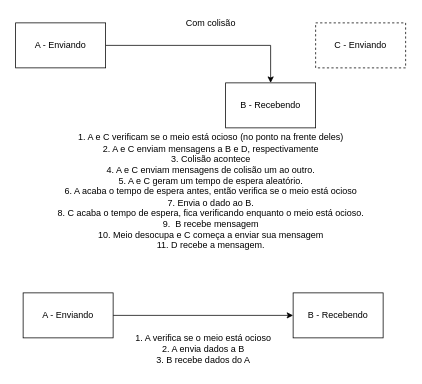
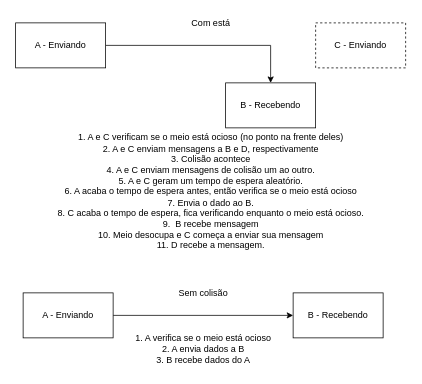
(211, 23) -> (211, 23)
none -> (203, 293)
